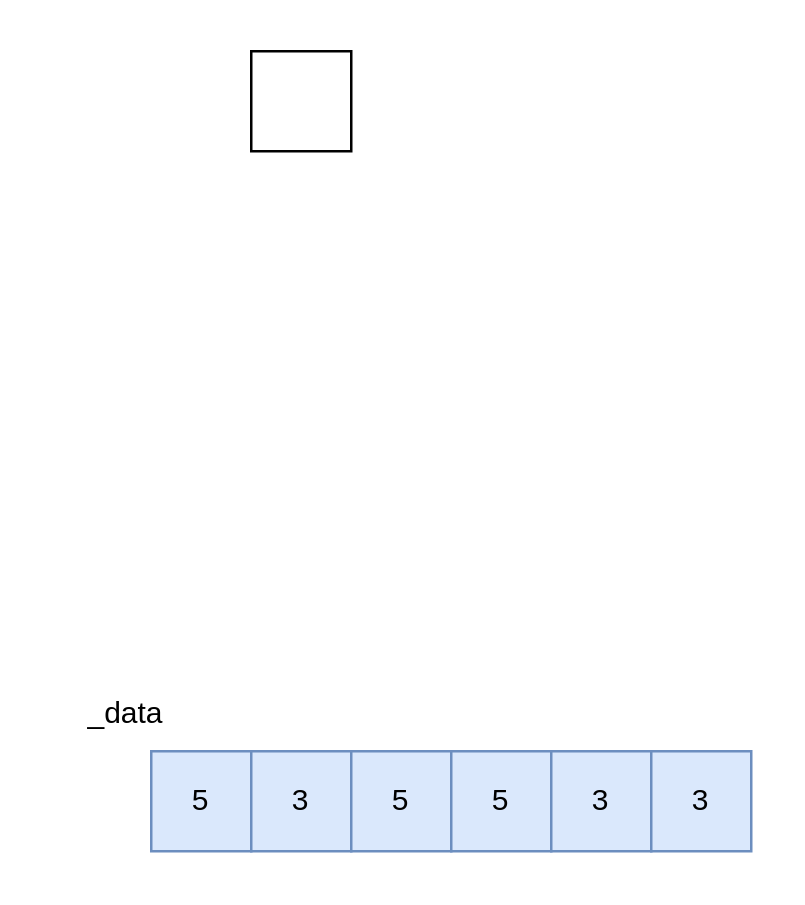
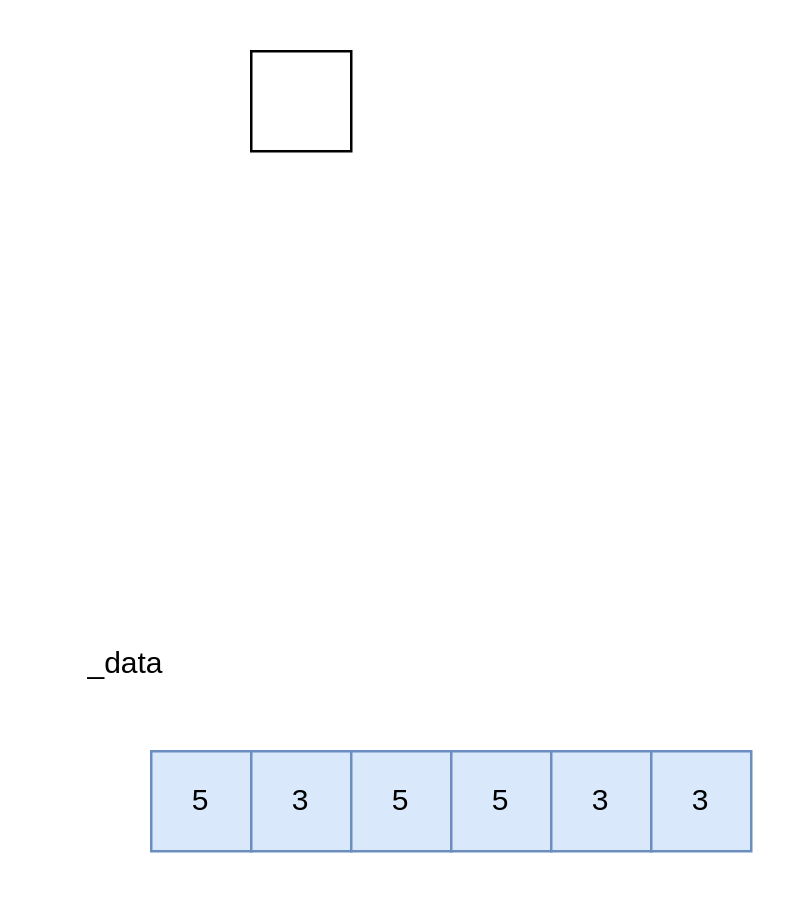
(126, 714) -> (126, 664)
